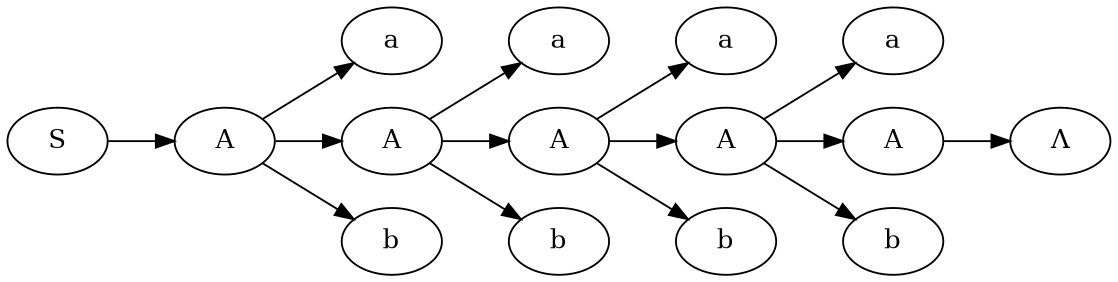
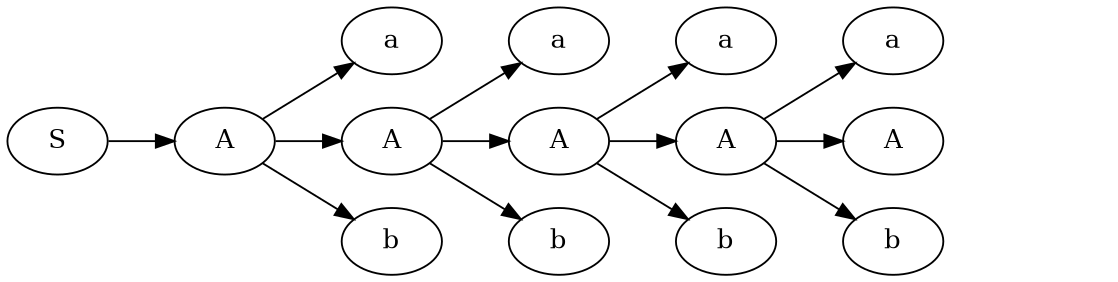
(1060, 141) -> none
